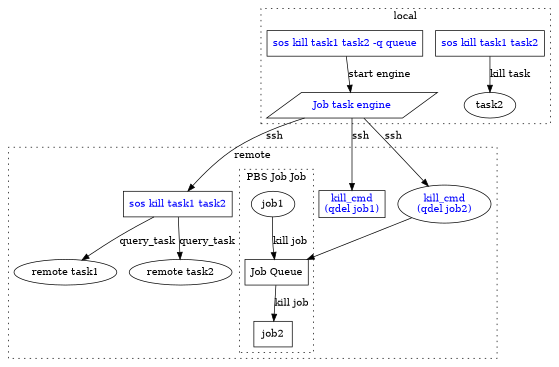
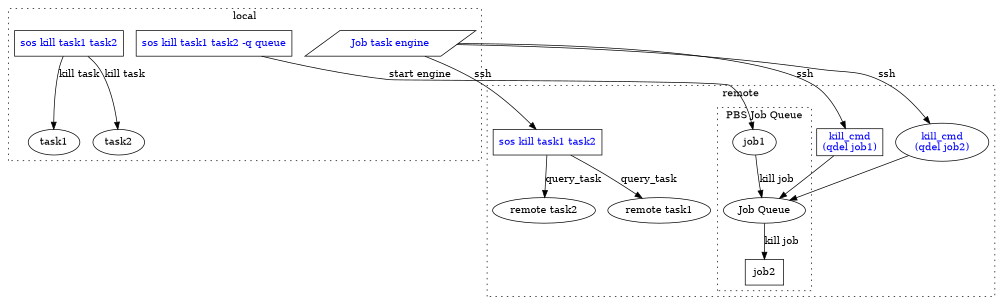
(348, 71) -> (516, 81)
none -> (54, 142)
(277, 177) -> (764, 116)
none -> (806, 178)
(277, 272) -> (764, 210)
